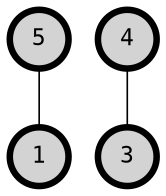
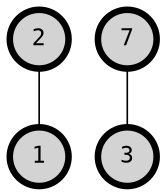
(39, 39) -> (39, 39)
(127, 39) -> (127, 39)
